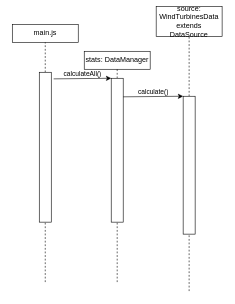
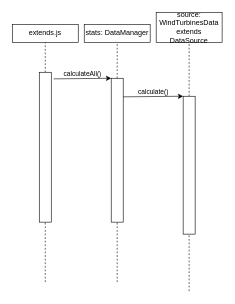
(189, 21) -> (189, 27)
(45, 33) -> (45, 33)
(117, 60) -> (117, 33)
